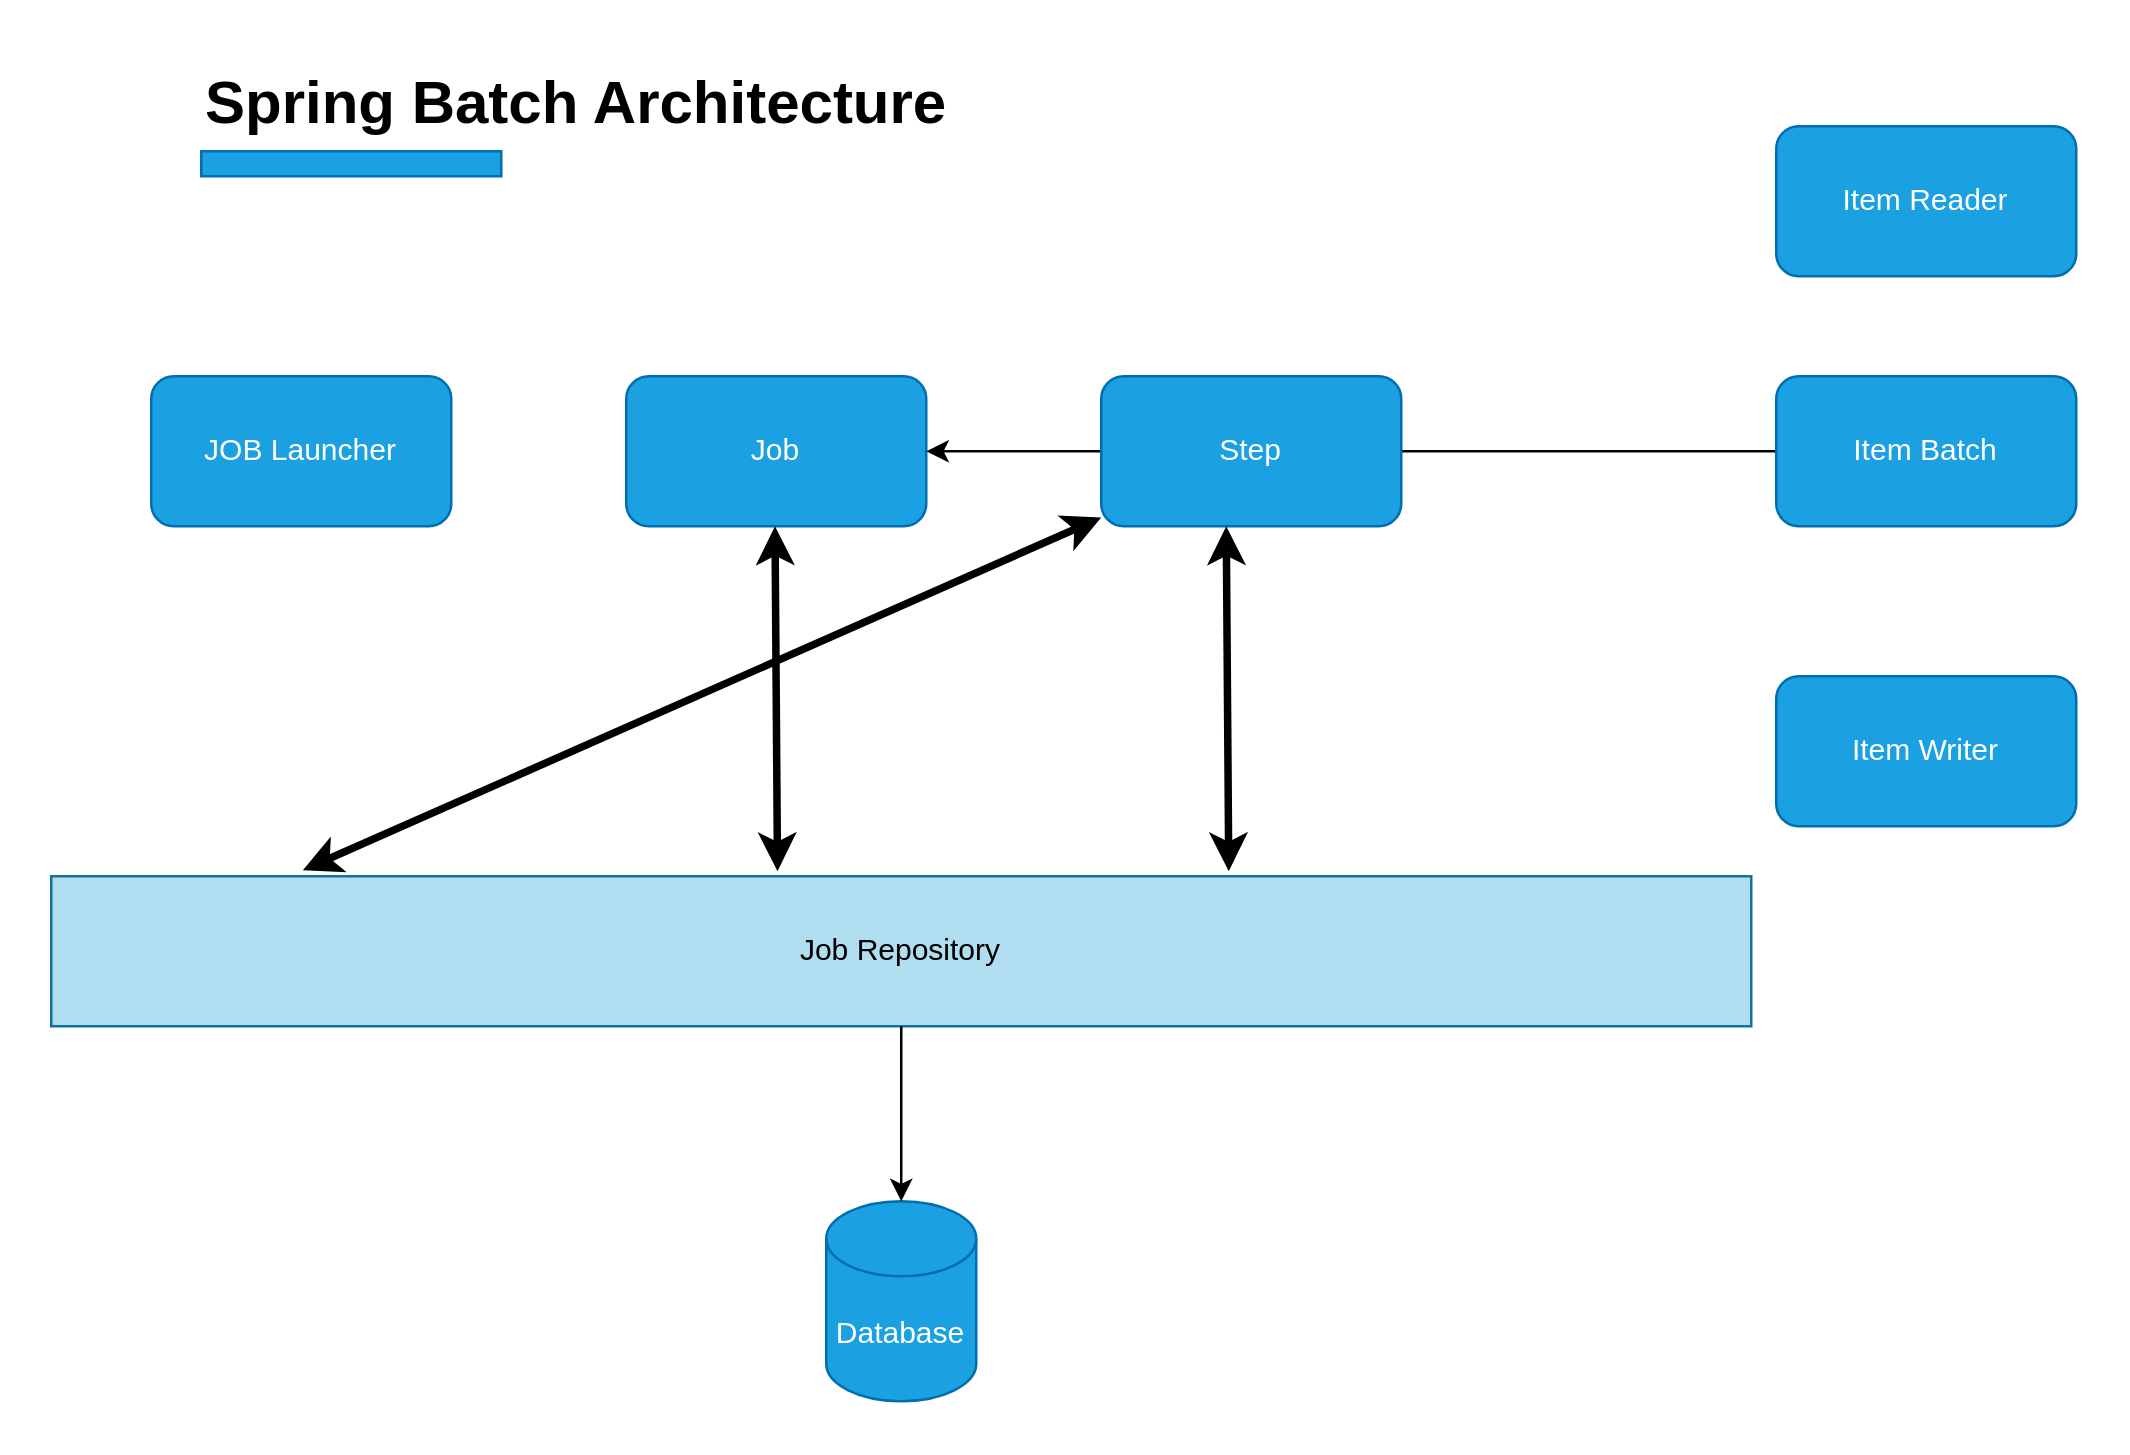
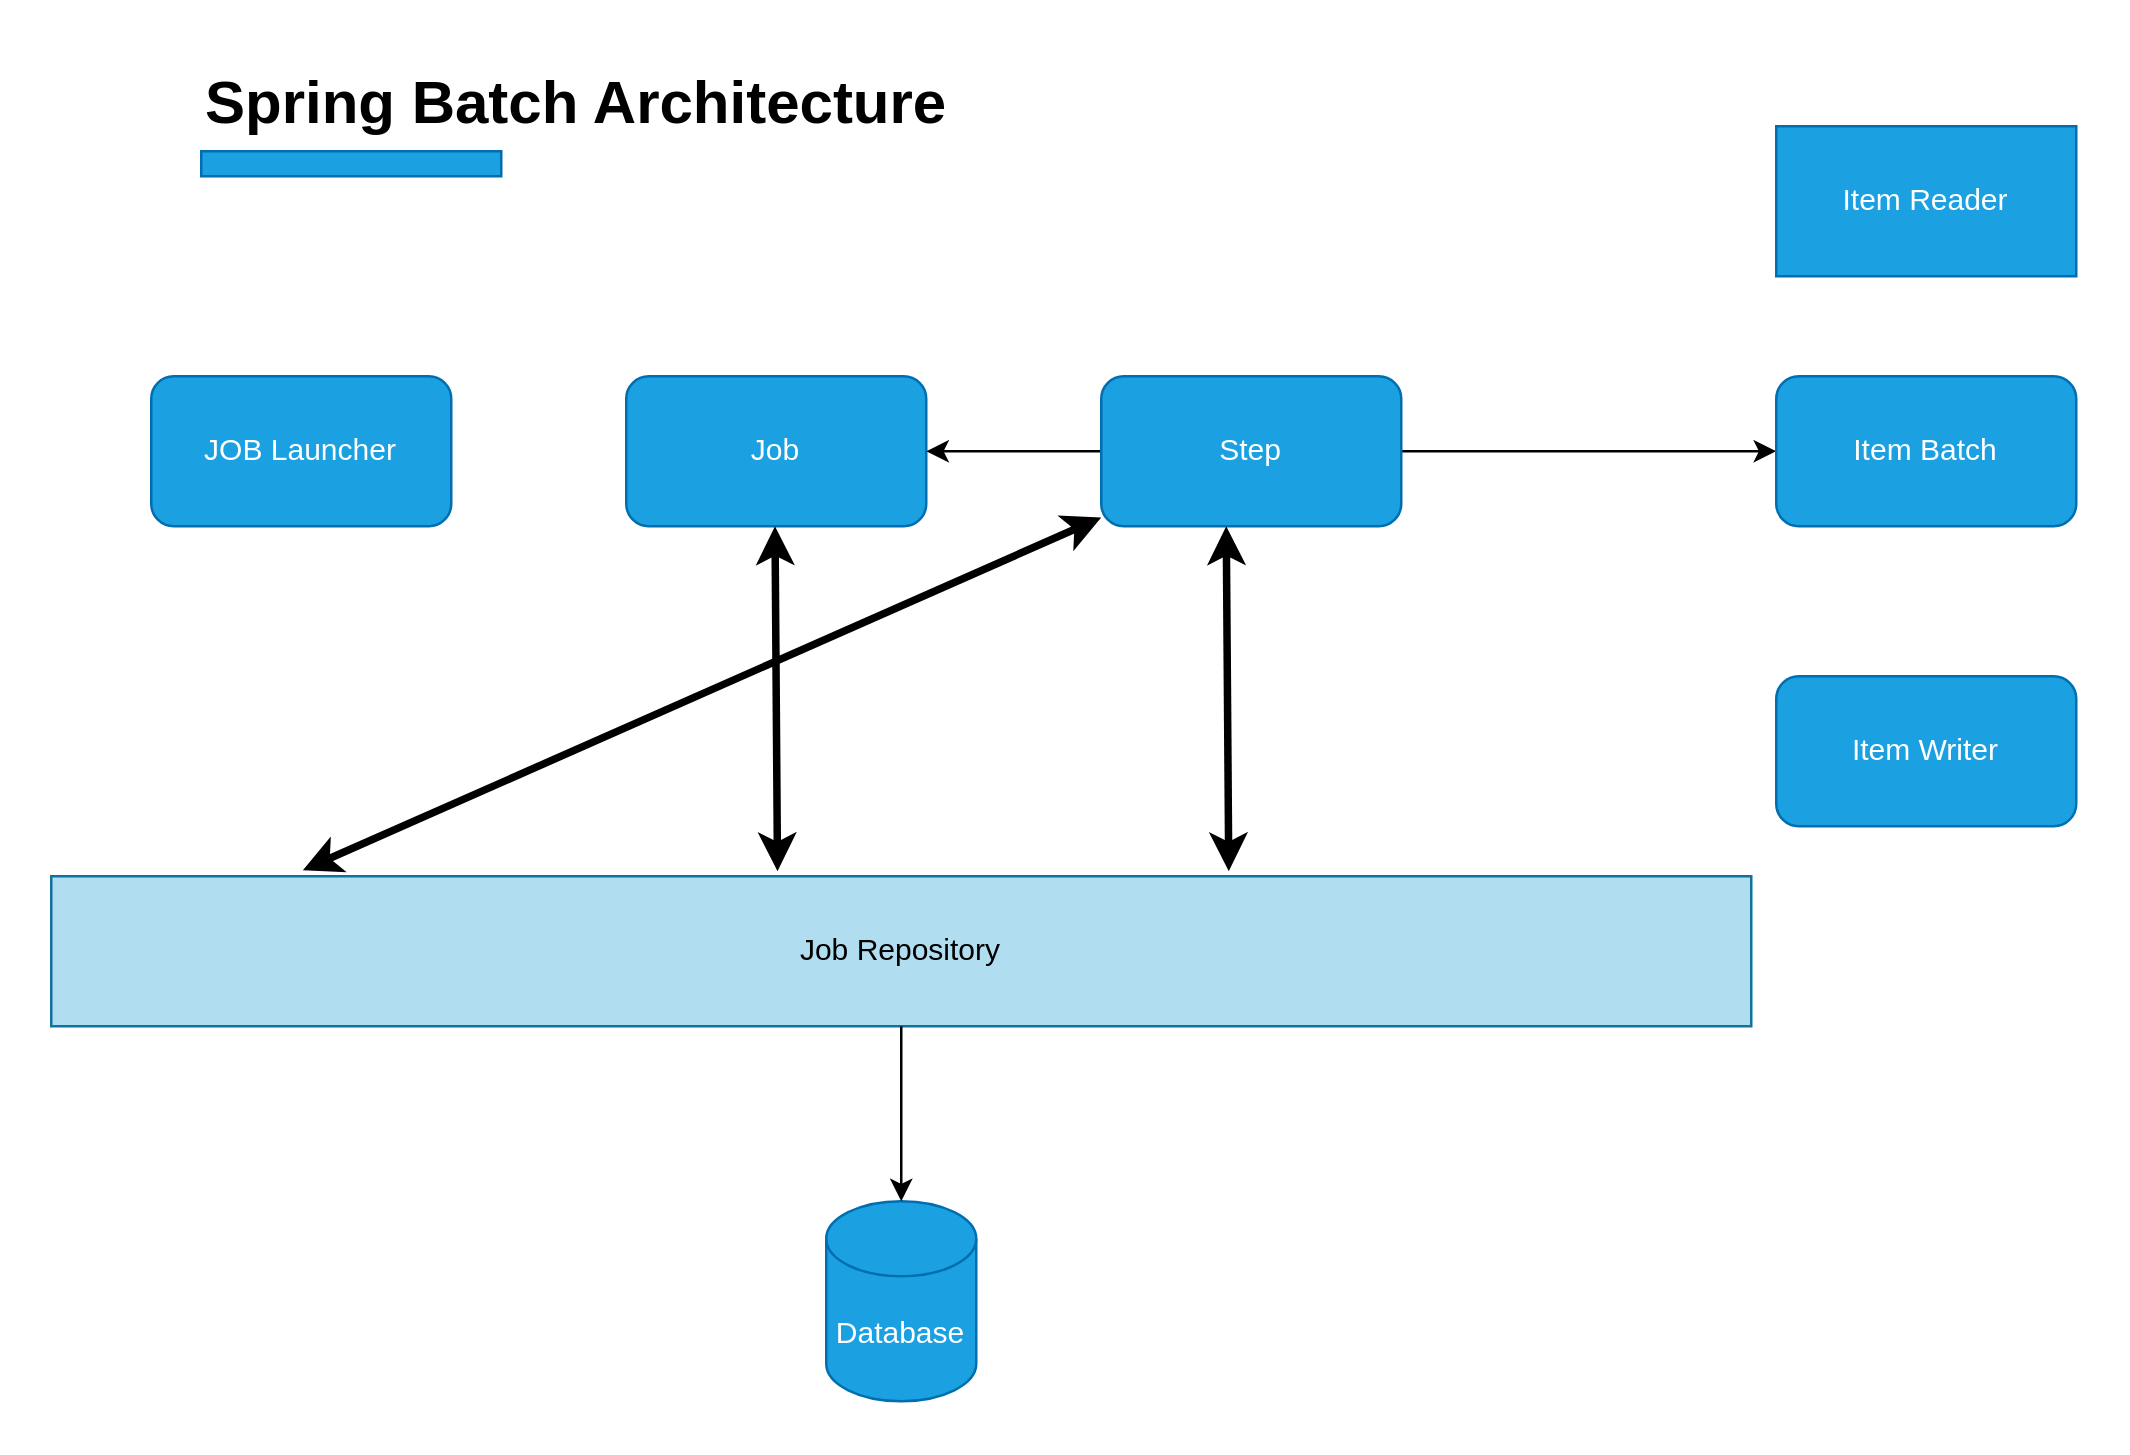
(1926, 201) -> (1926, 201)
(1765, 451) -> (1758, 451)
